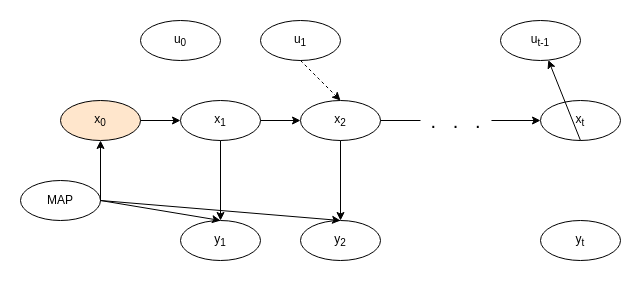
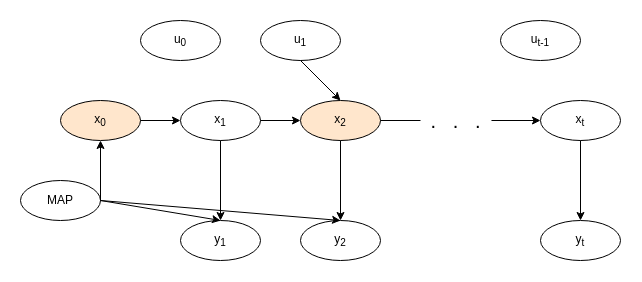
(318, 78) -> (318, 78)
(566, 103) -> (581, 177)
(341, 121) -> (341, 121)
